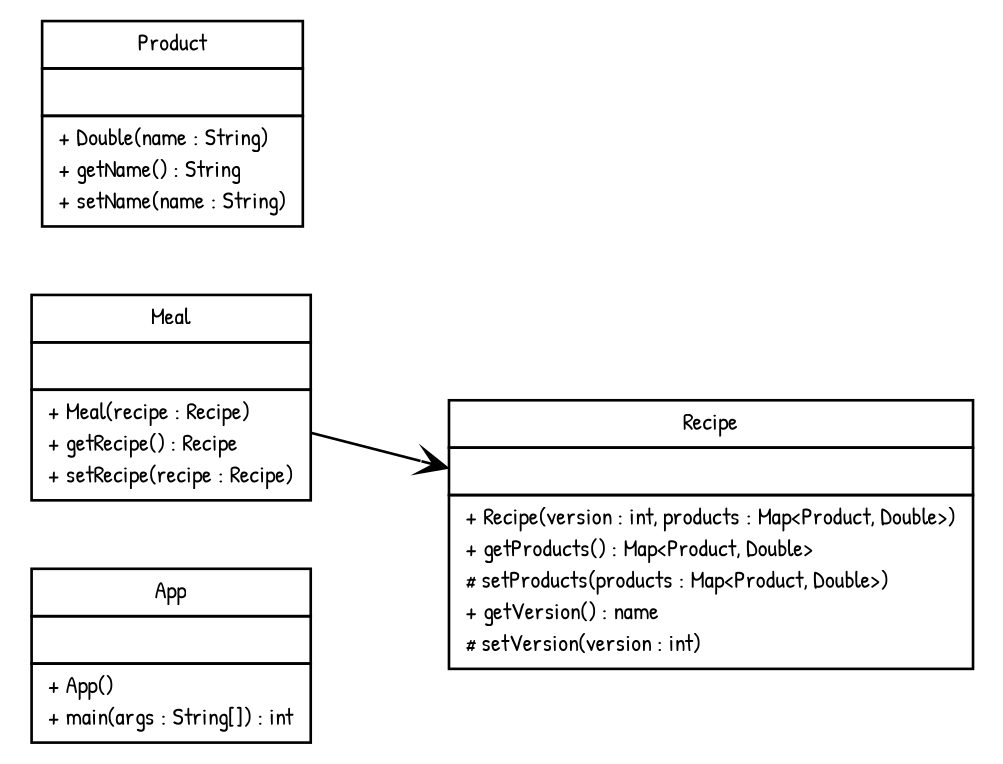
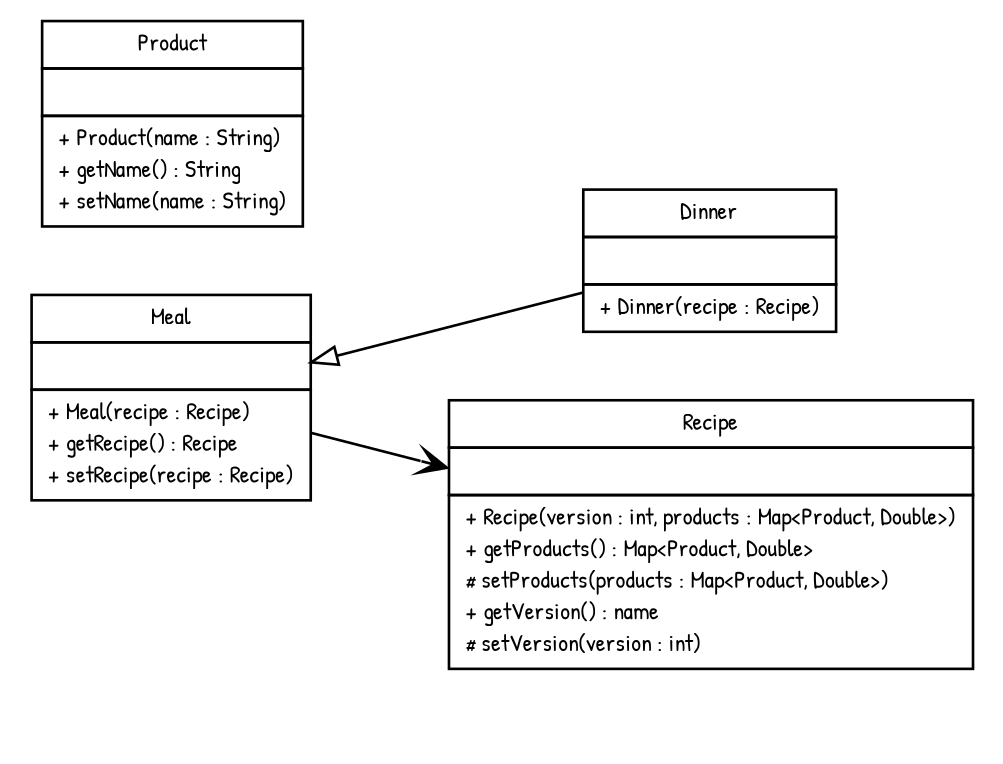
(165, 138) -> (170, 138)
none -> (710, 261)
(171, 656) -> none
